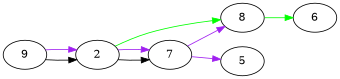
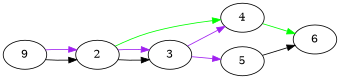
(242, 18) -> (242, 18)
none -> (275, 52)
(170, 55) -> (170, 55)
